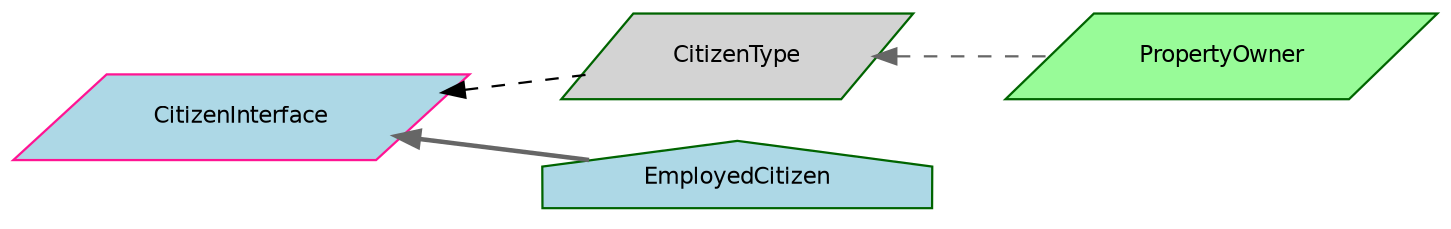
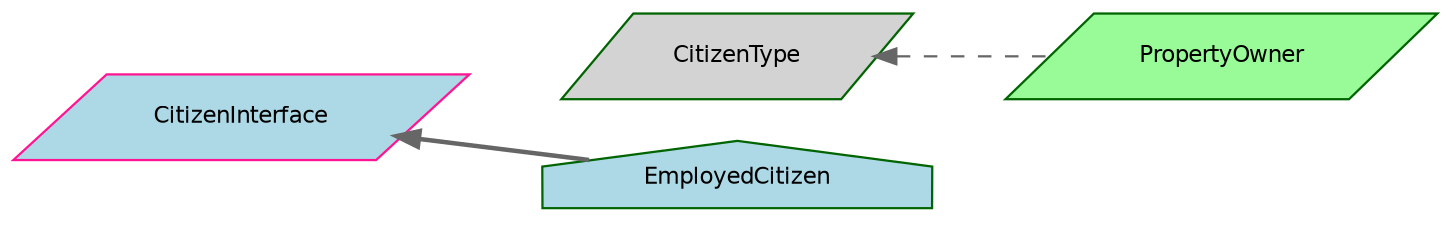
(525, 82) -> none
